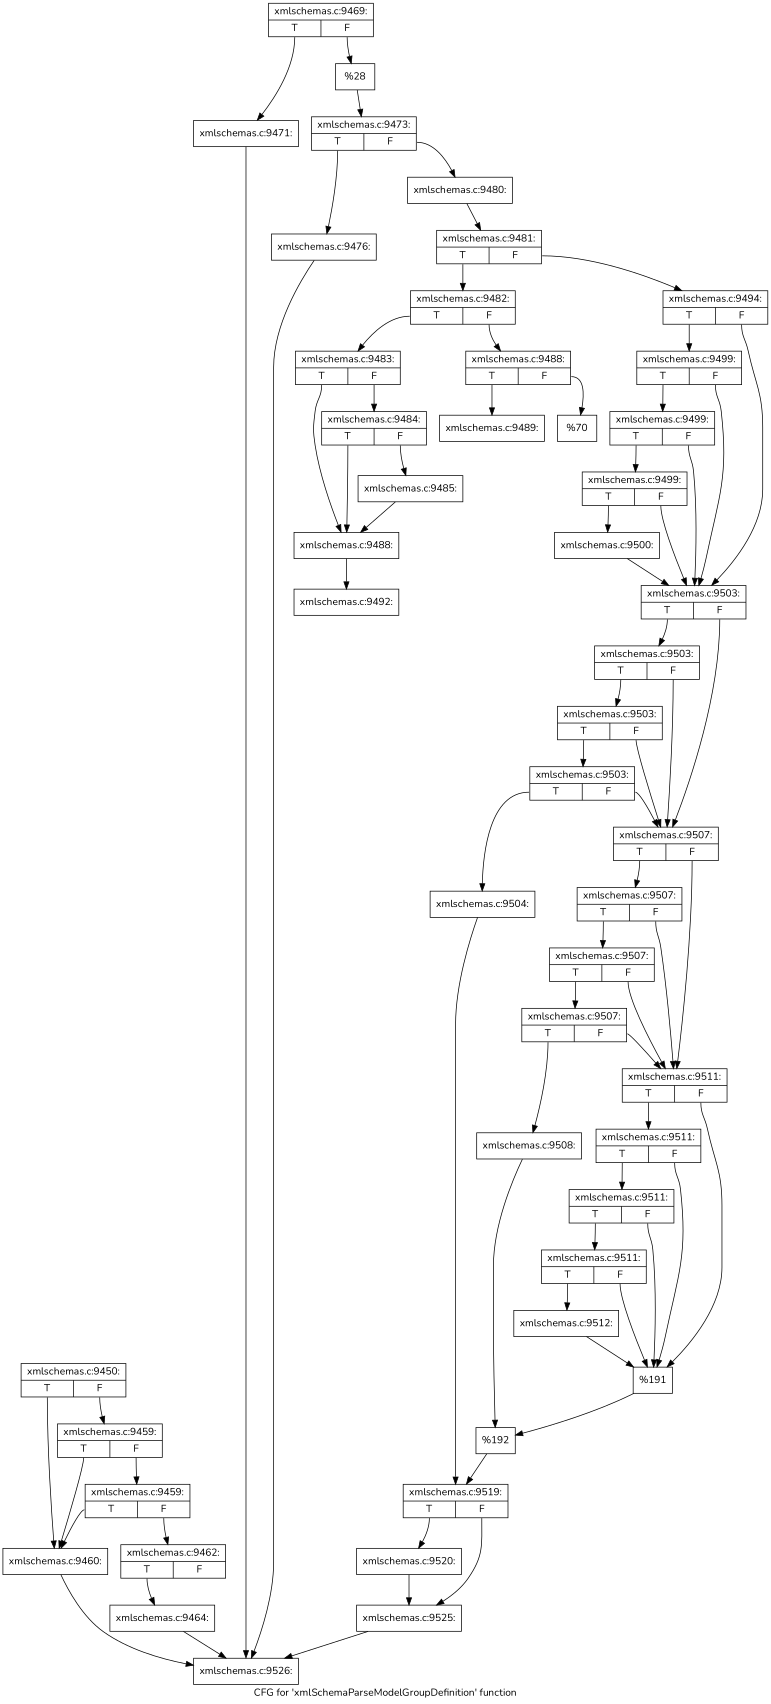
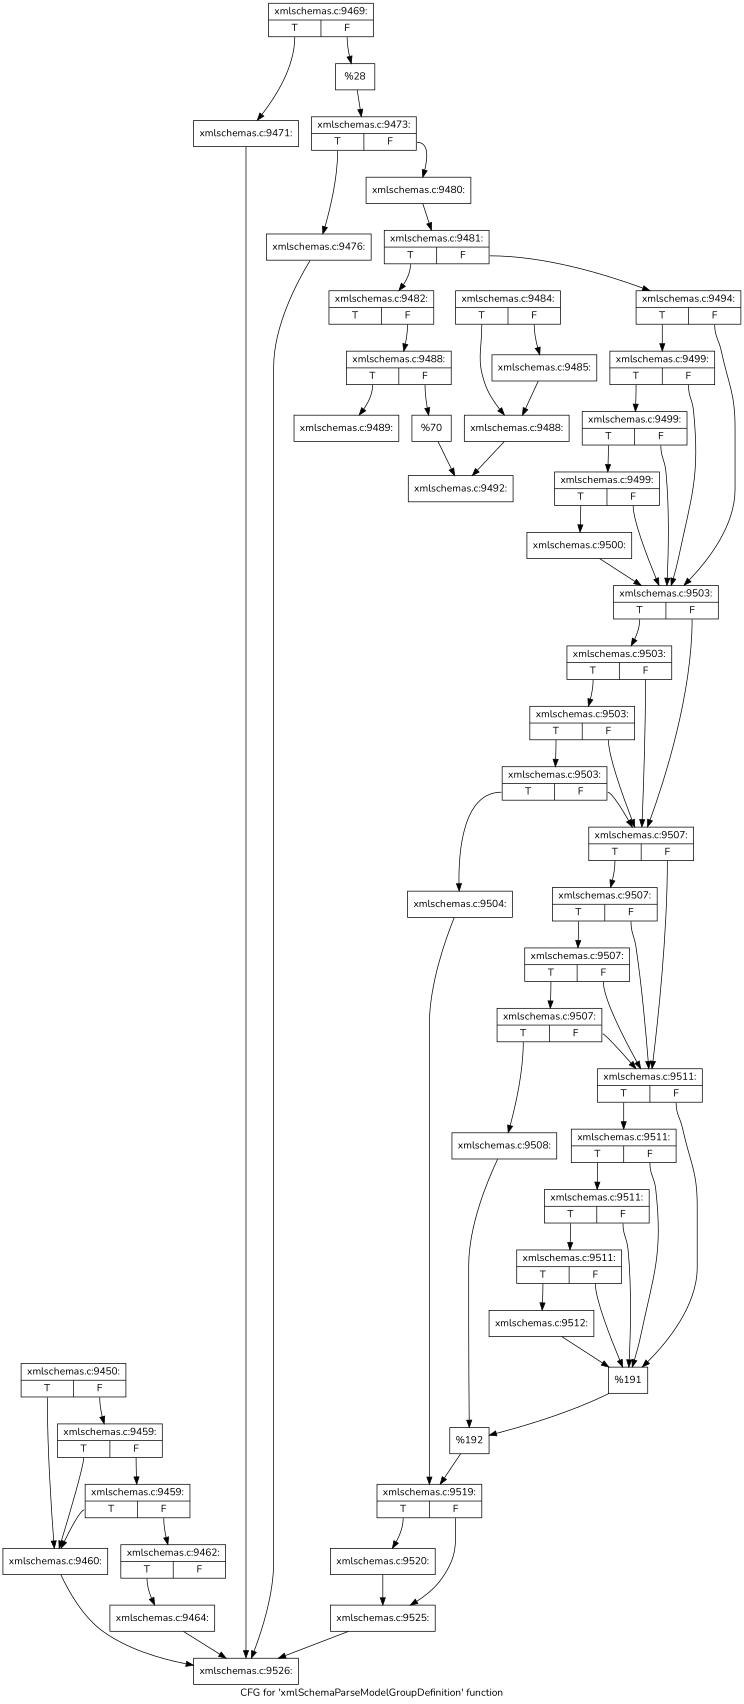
(348, 368) -> none
none -> (445, 455)
